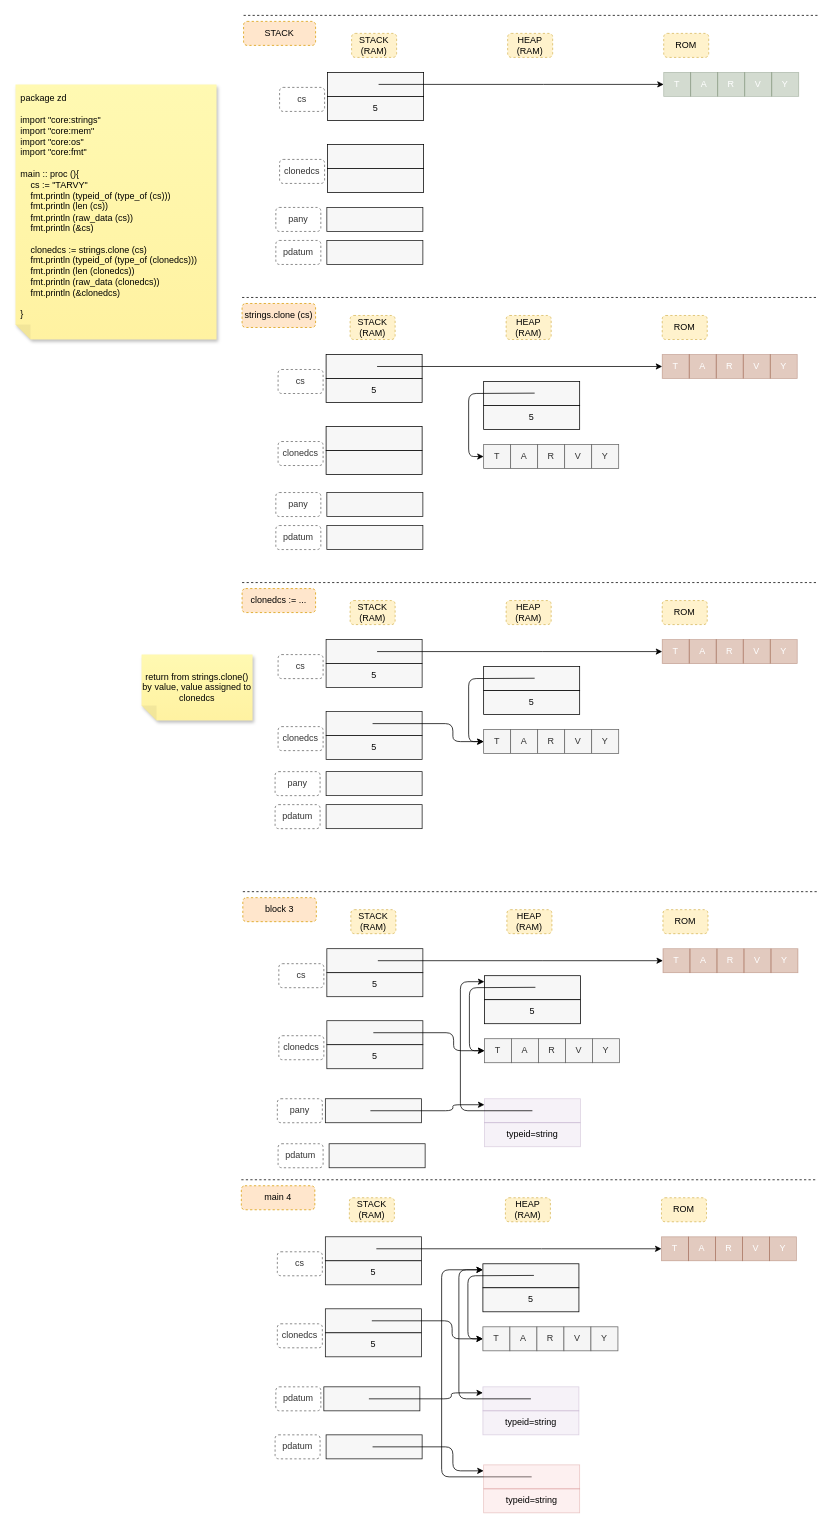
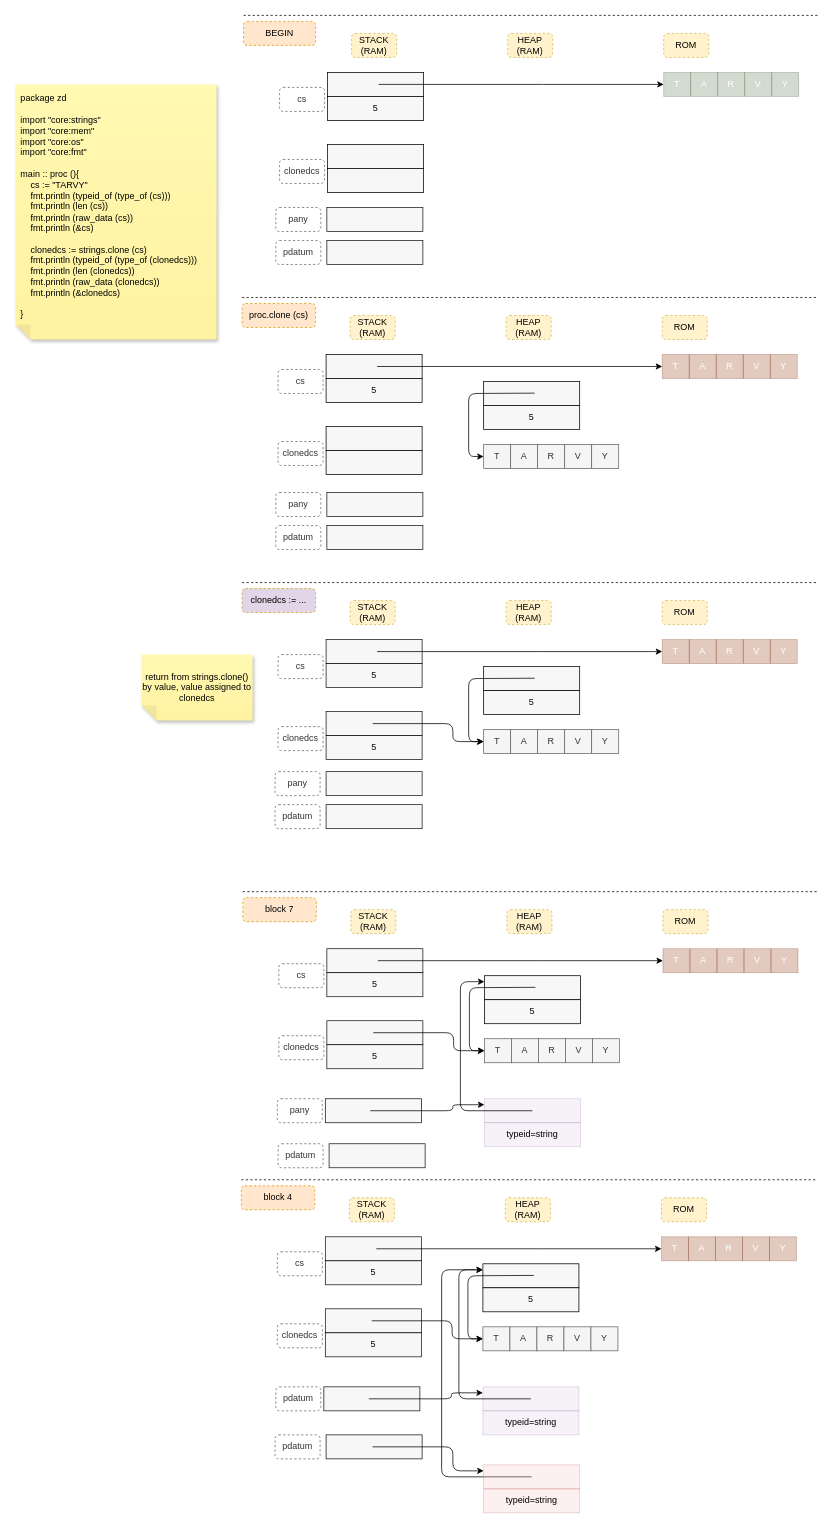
(279, 33) -> (279, 33)
(279, 315) -> (279, 315)
(279, 600) -> (279, 600)
(279, 909) -> (279, 909)
(278, 1197) -> (278, 1197)
